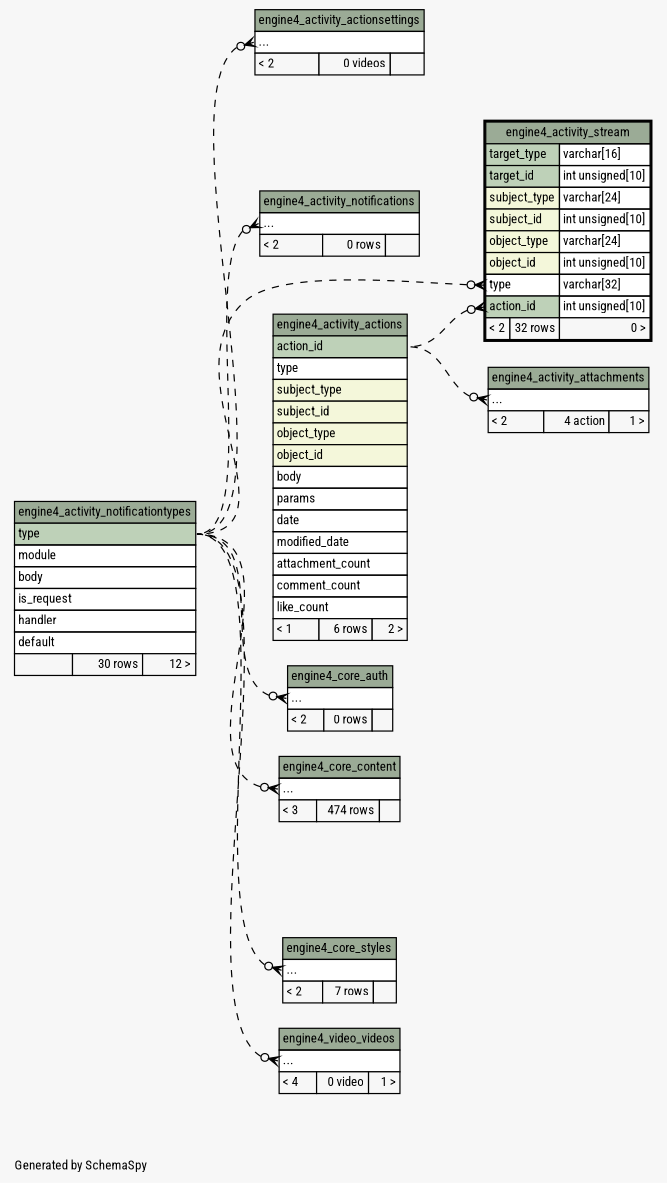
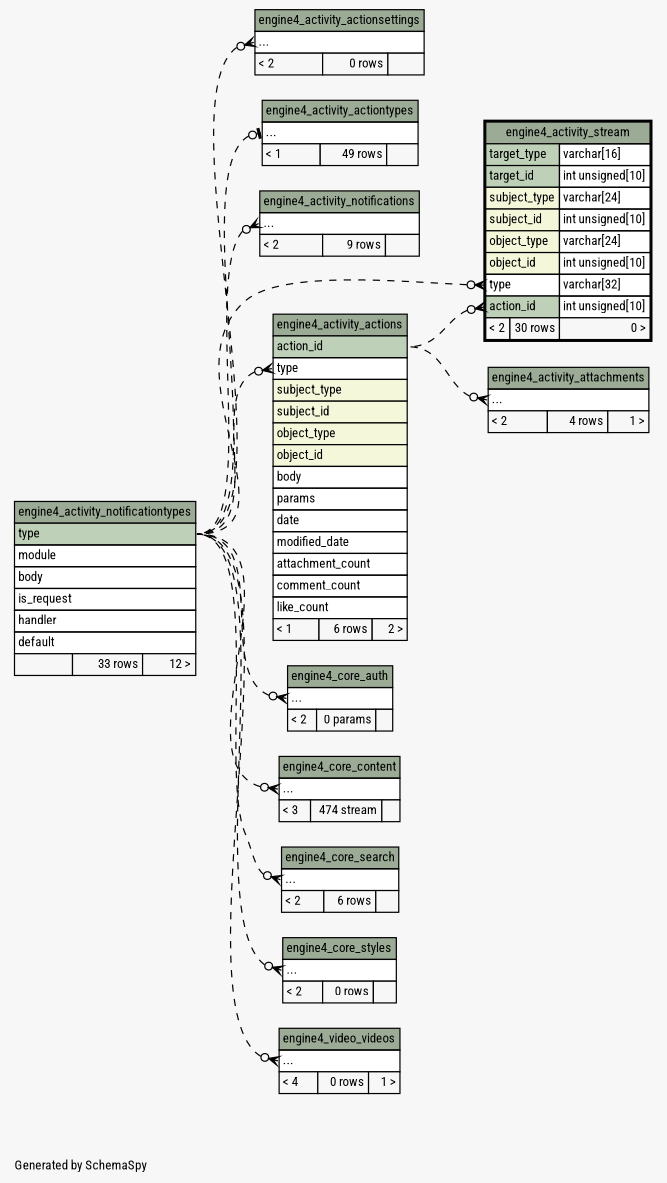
(365, 63) -> (367, 63)
none -> (340, 133)
(364, 245) -> (364, 245)
(535, 328) -> (535, 328)
(585, 421) -> (587, 421)
none -> (235, 460)
(118, 664) -> (118, 664)
(351, 720) -> (348, 720)
(352, 810) -> (349, 810)
none -> (340, 880)
(352, 991) -> (352, 991)
(346, 1082) -> (347, 1082)
